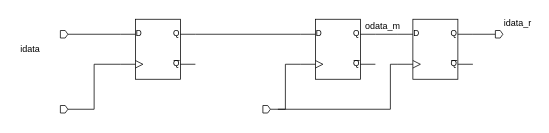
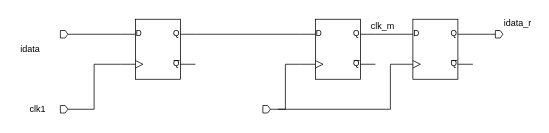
(383, 27) -> (383, 27)
none -> (38, 109)
